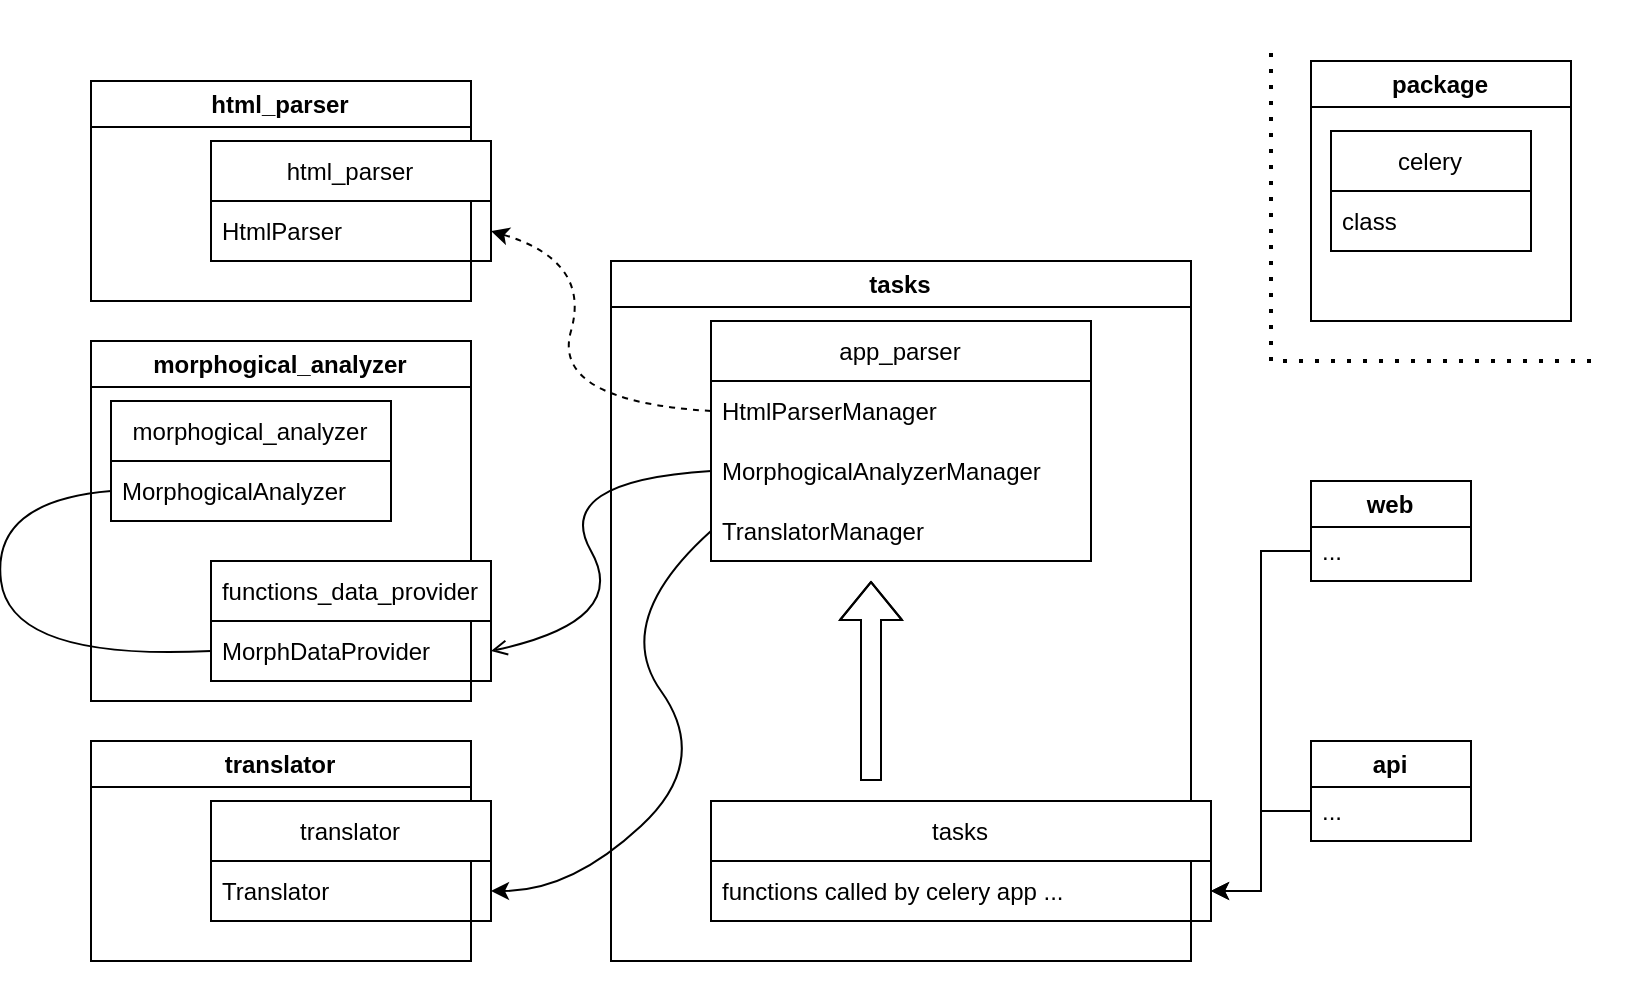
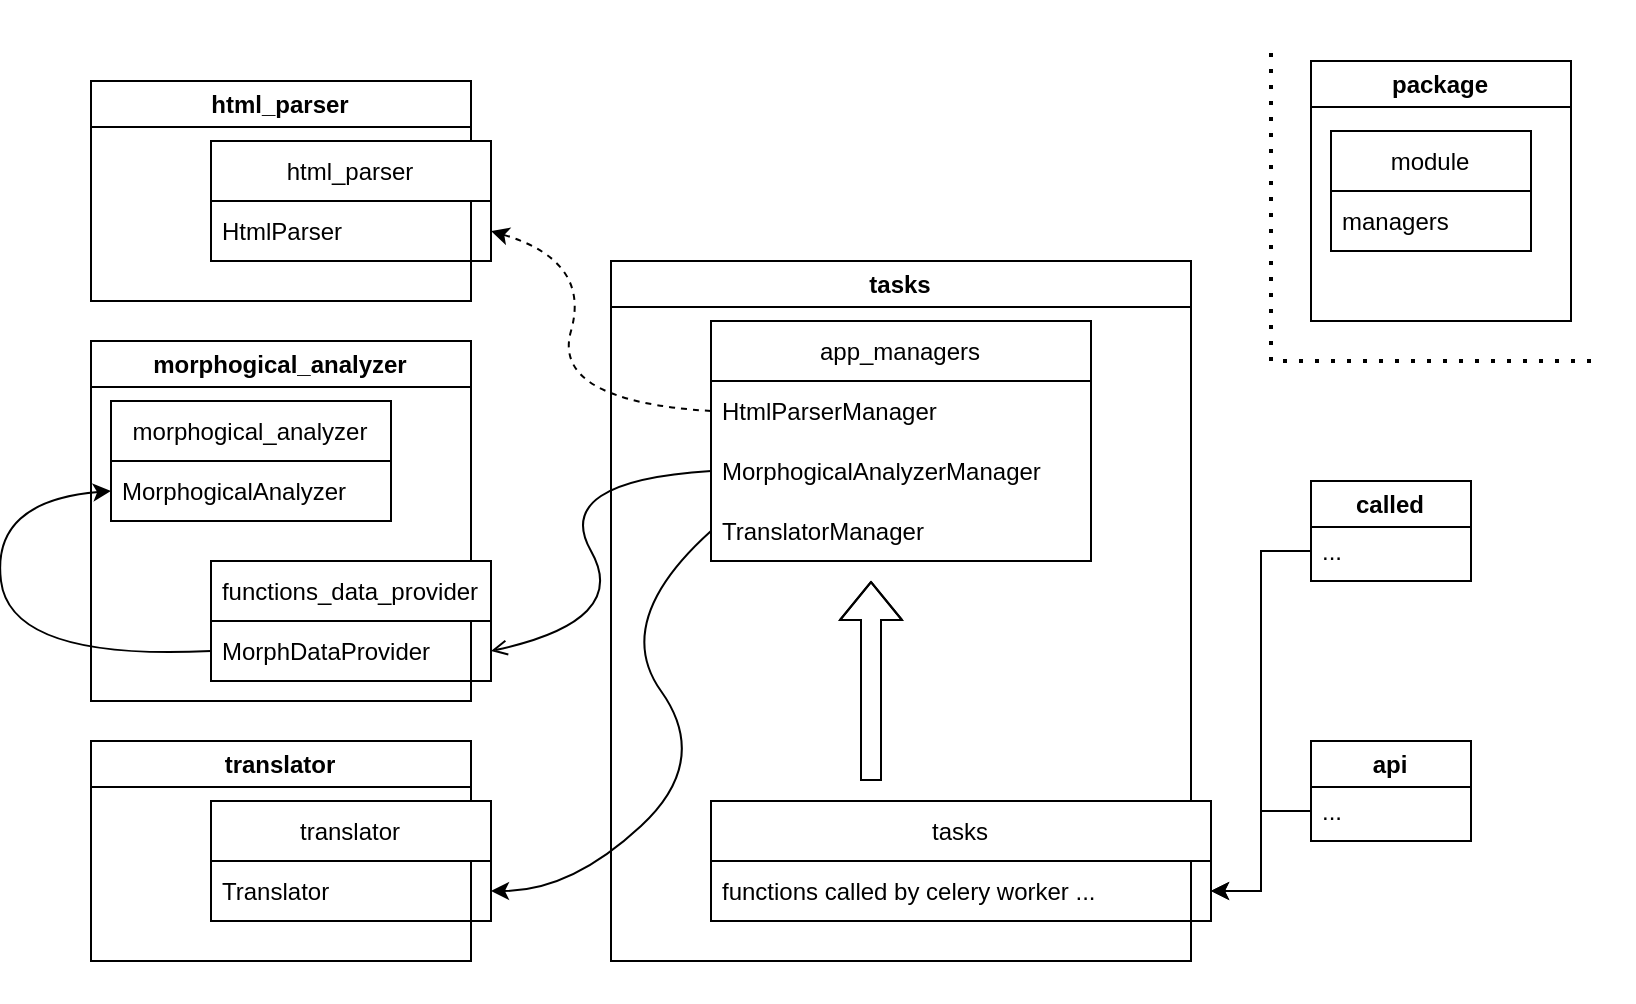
(1430, 162) -> (1430, 162)
(1372, 222) -> (1396, 222)
(900, 352) -> (900, 352)
(1390, 505) -> (1390, 505)
(45, 506) -> (40, 506)
(913, 892) -> (933, 892)
